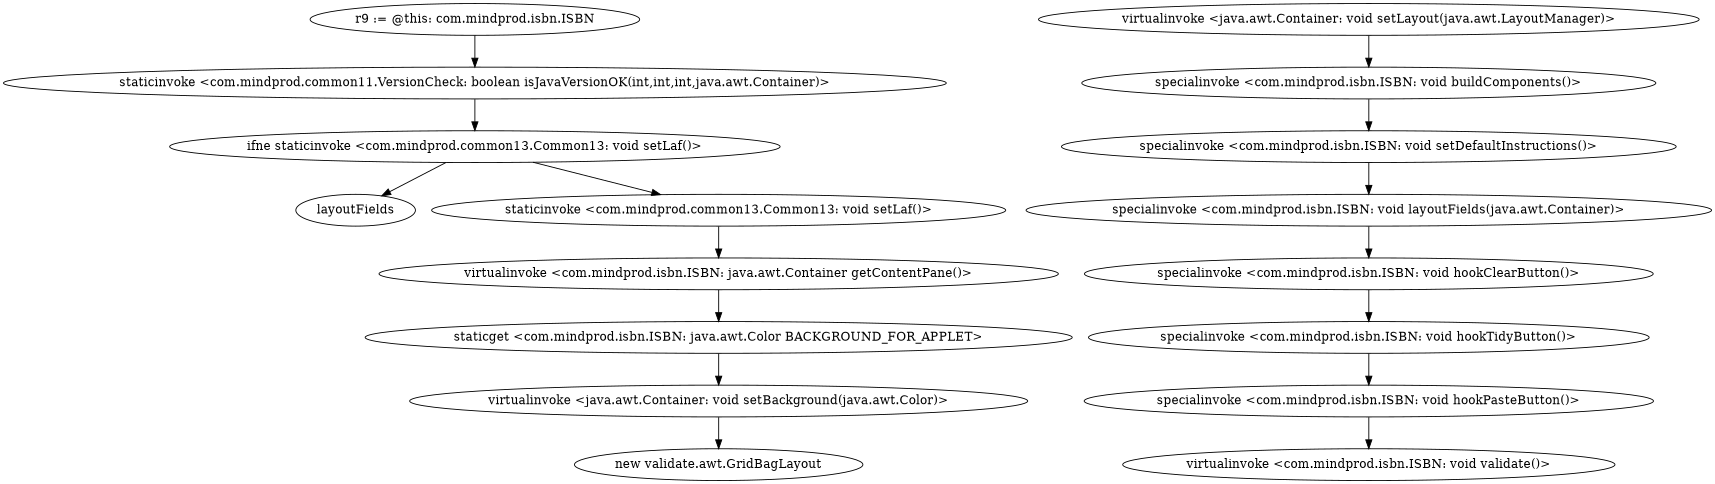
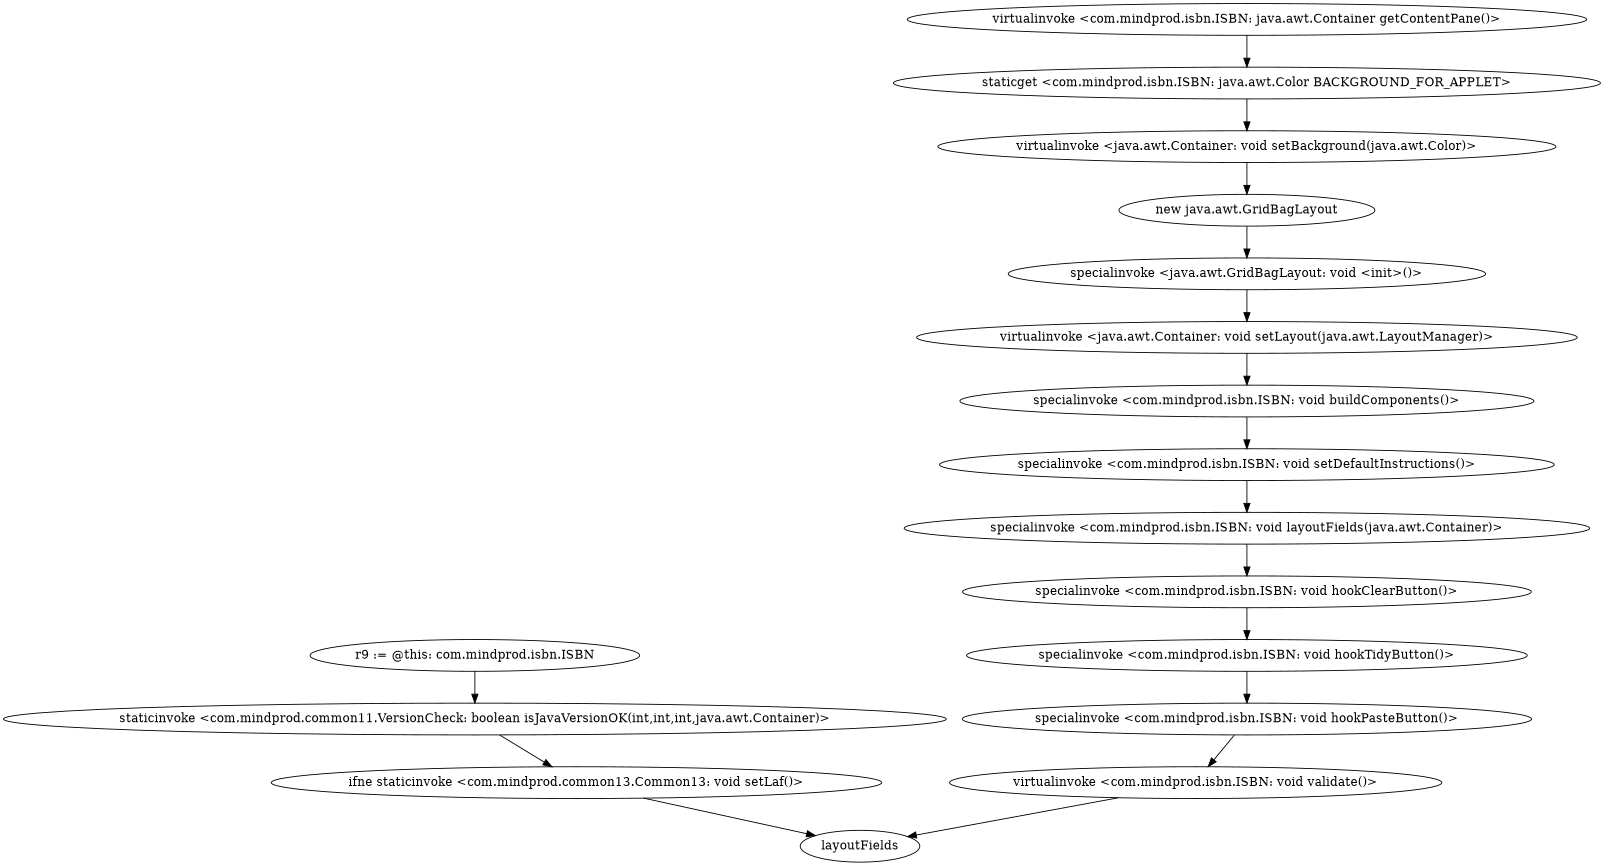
(719, 210) -> none
none -> (1247, 274)
(719, 465) -> (1247, 210)
none -> (1017, 816)
